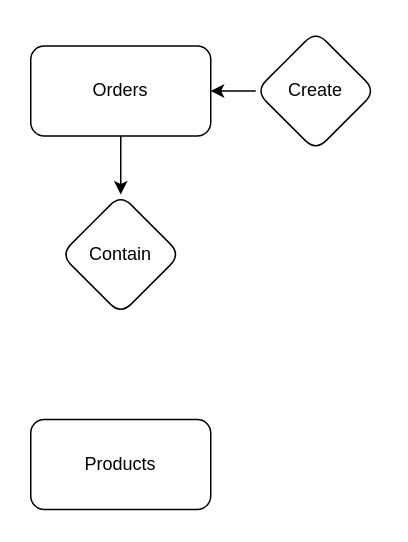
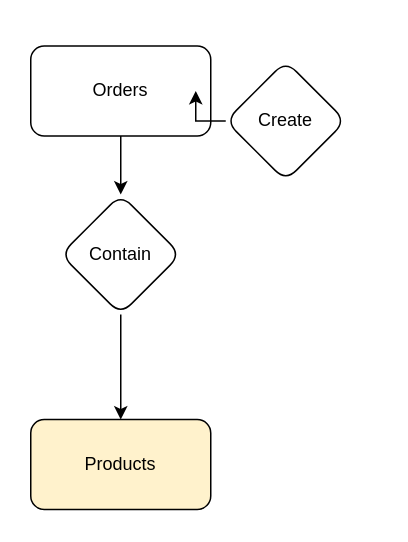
(316, 91) -> (286, 121)
none -> (121, 361)
(121, 464) -> (121, 464)
